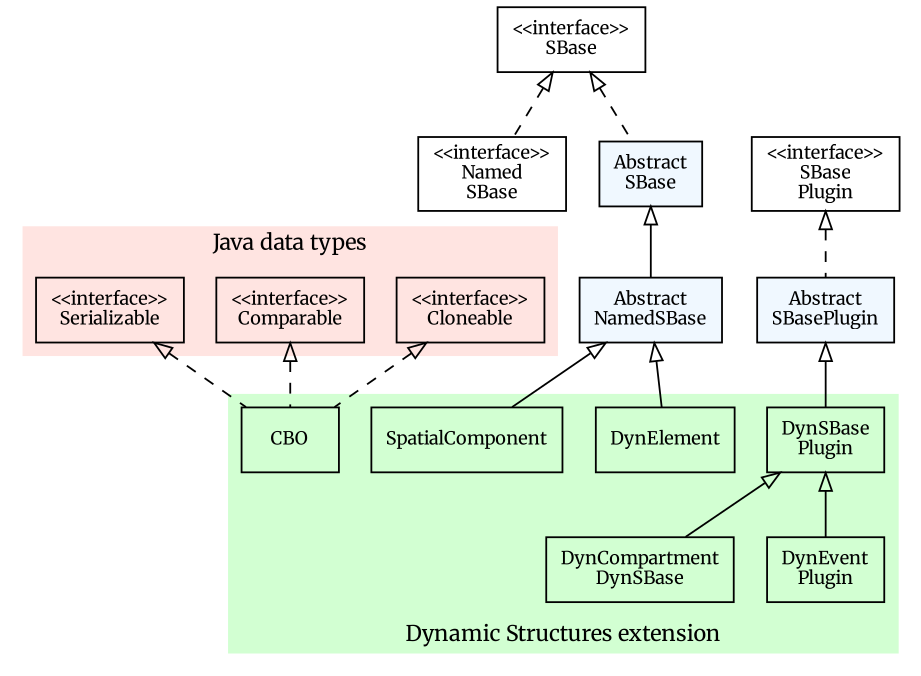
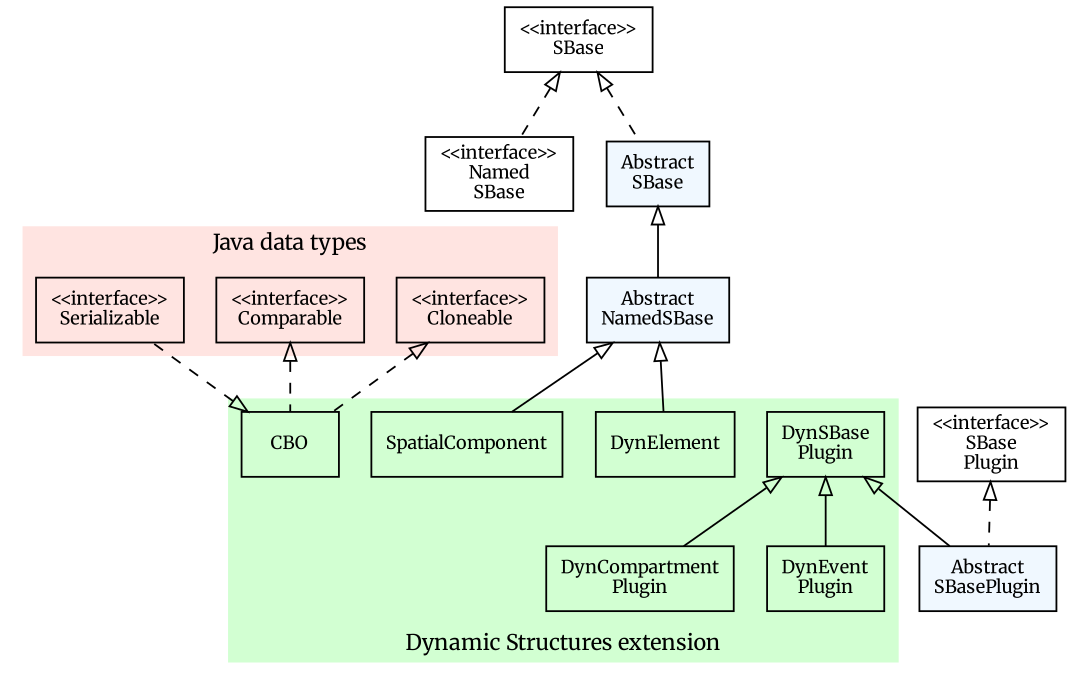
(208, 380) -> (193, 372)
(826, 382) -> (914, 518)
(640, 570) -> (640, 579)
